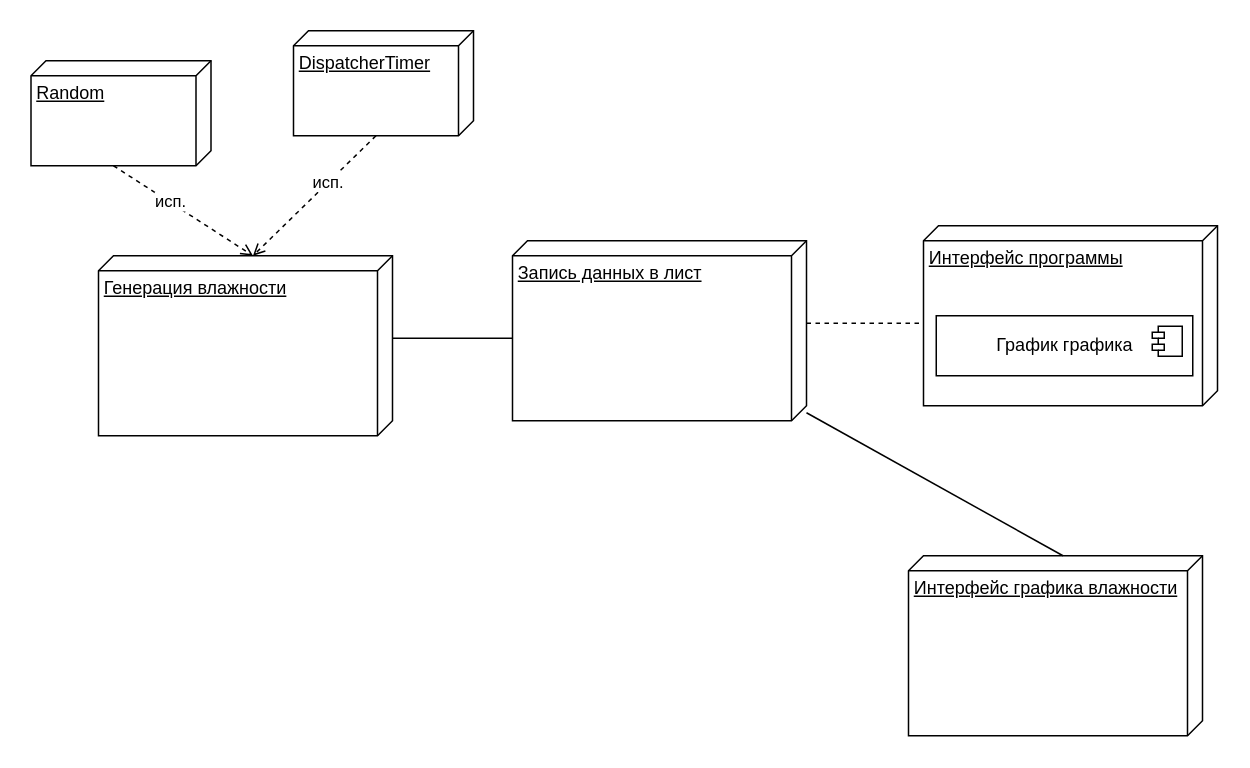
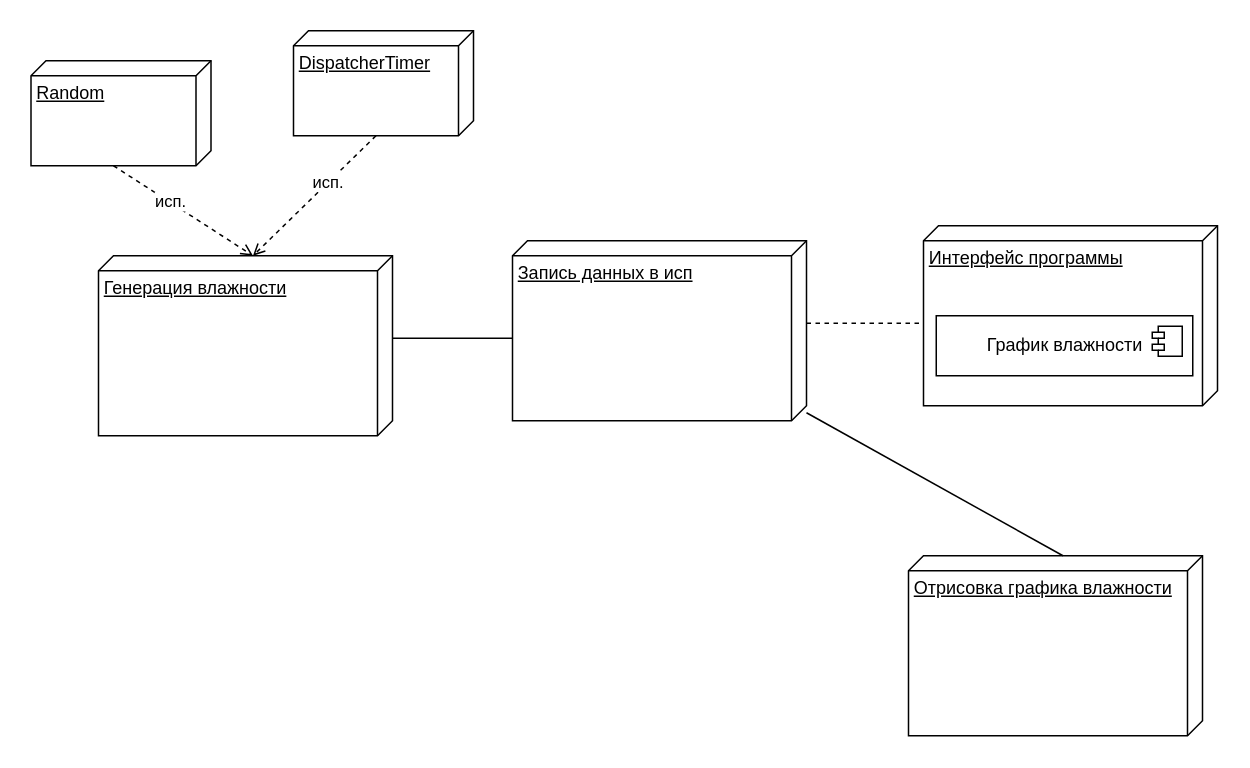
(612, 274) -> (607, 274)
(1065, 346) -> (1065, 346)
(1046, 589) -> (1046, 589)
